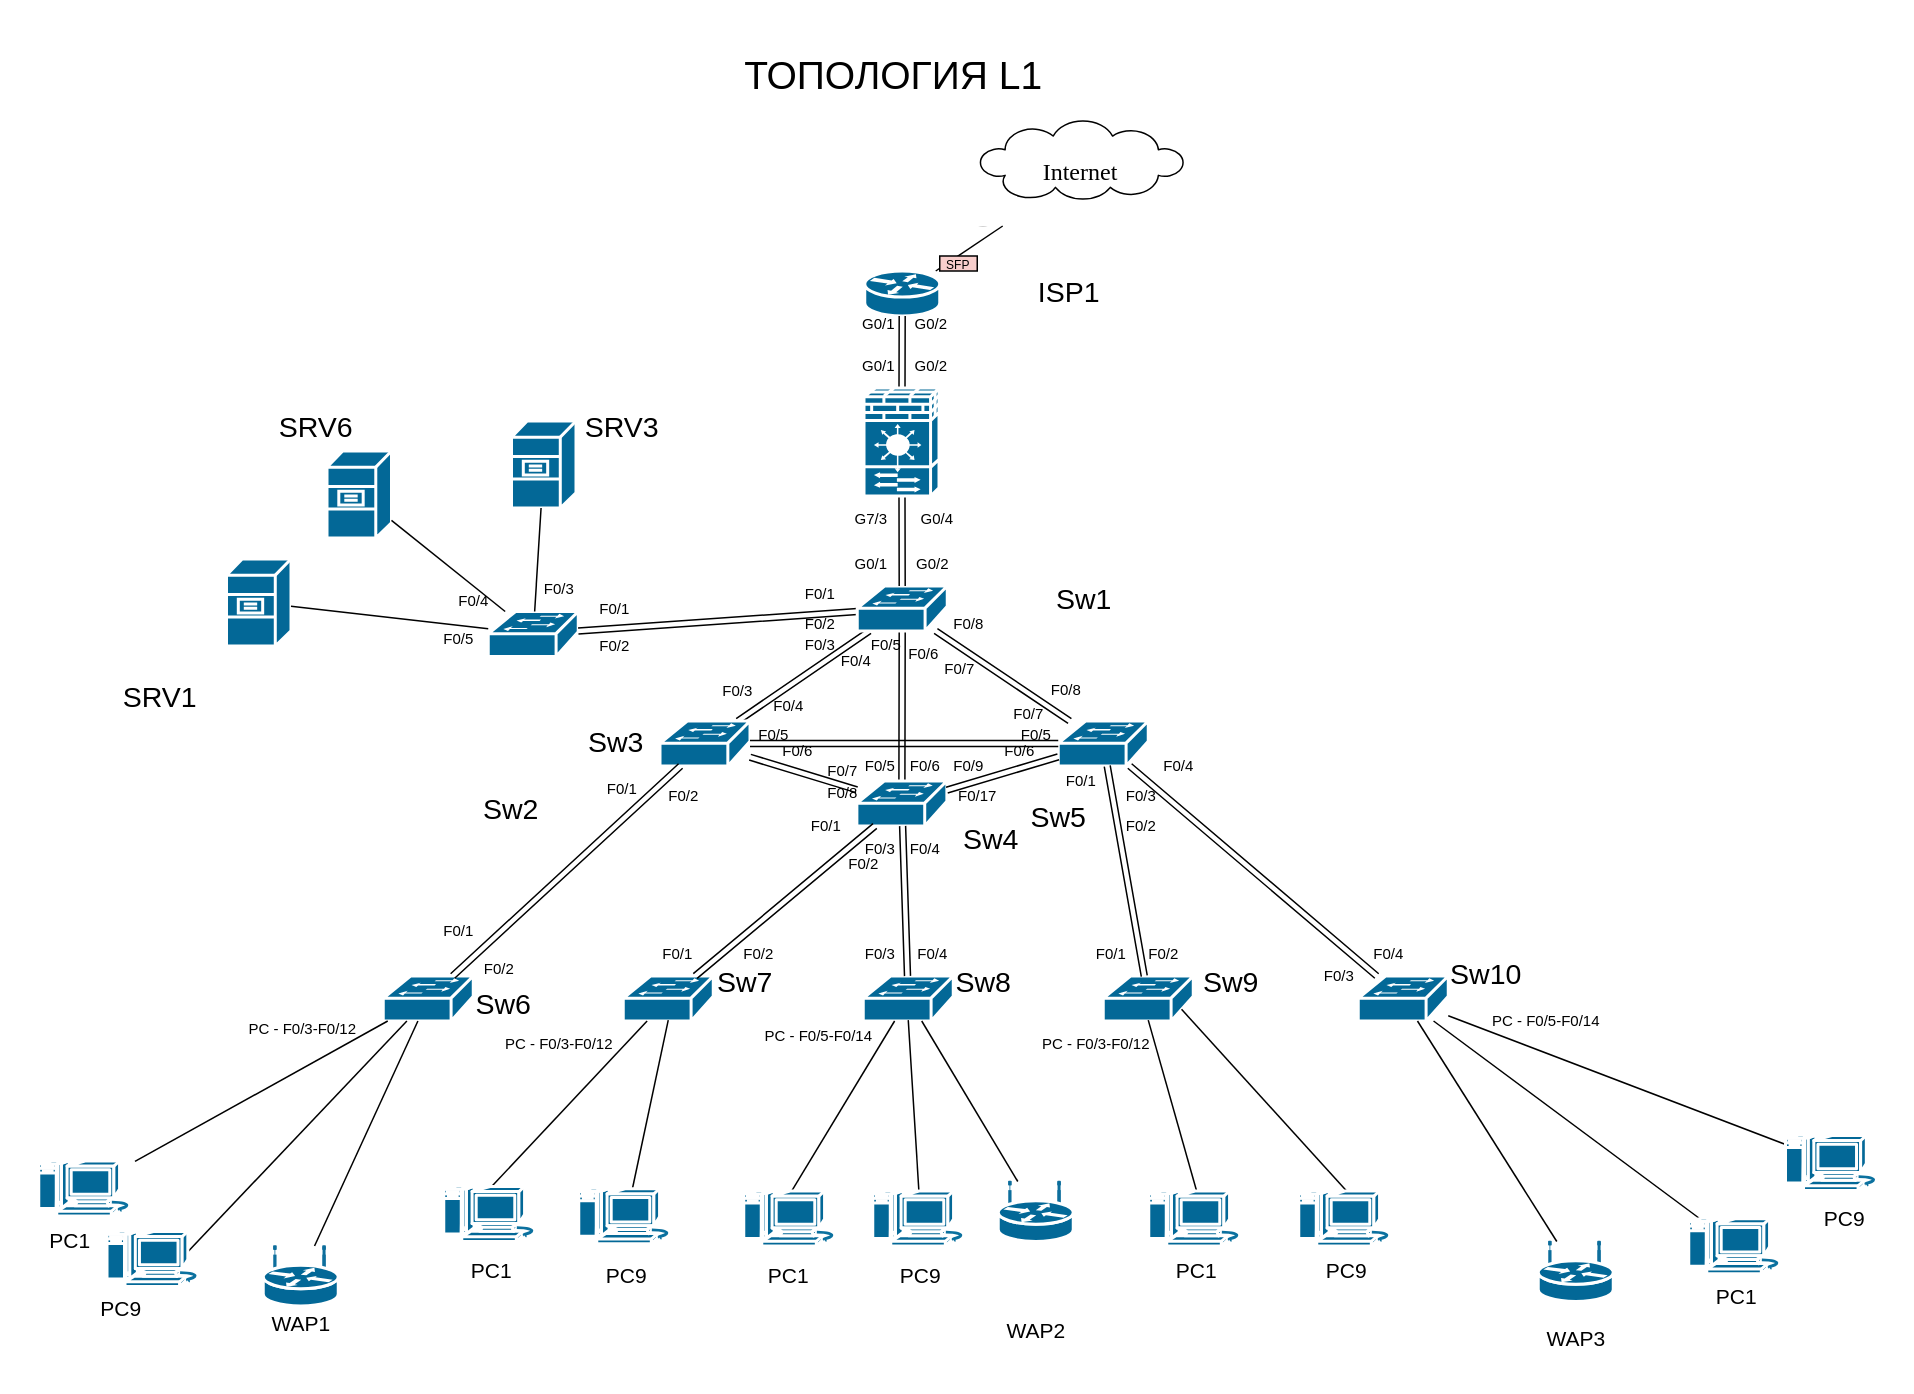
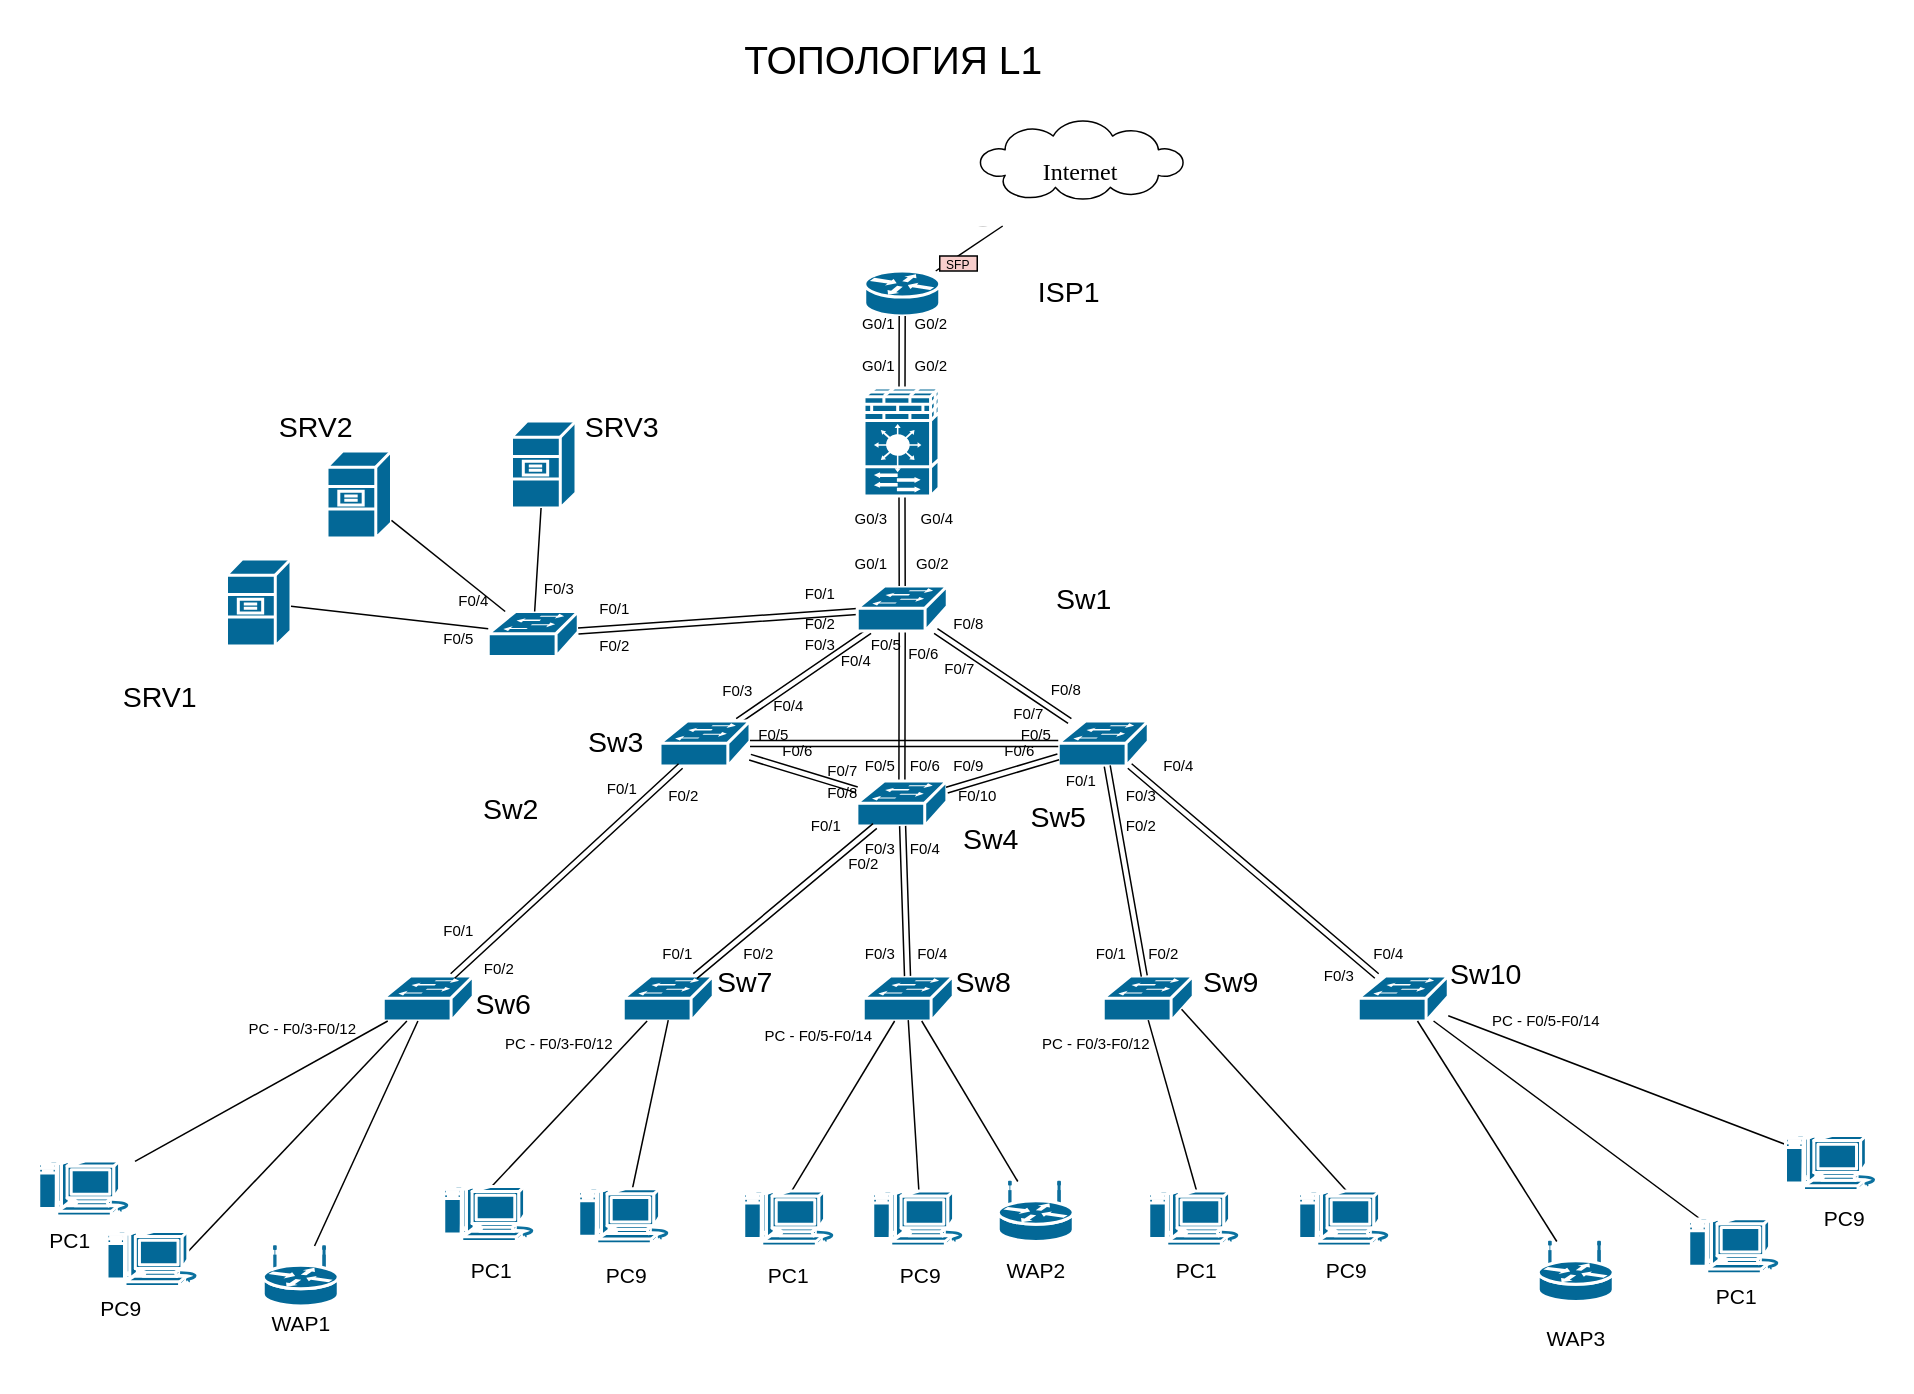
(893, 76) -> (893, 61)
(317, 428) -> (317, 428)
(872, 518) -> (872, 518)
(978, 796) -> (978, 796)
(1036, 1331) -> (1036, 1271)
